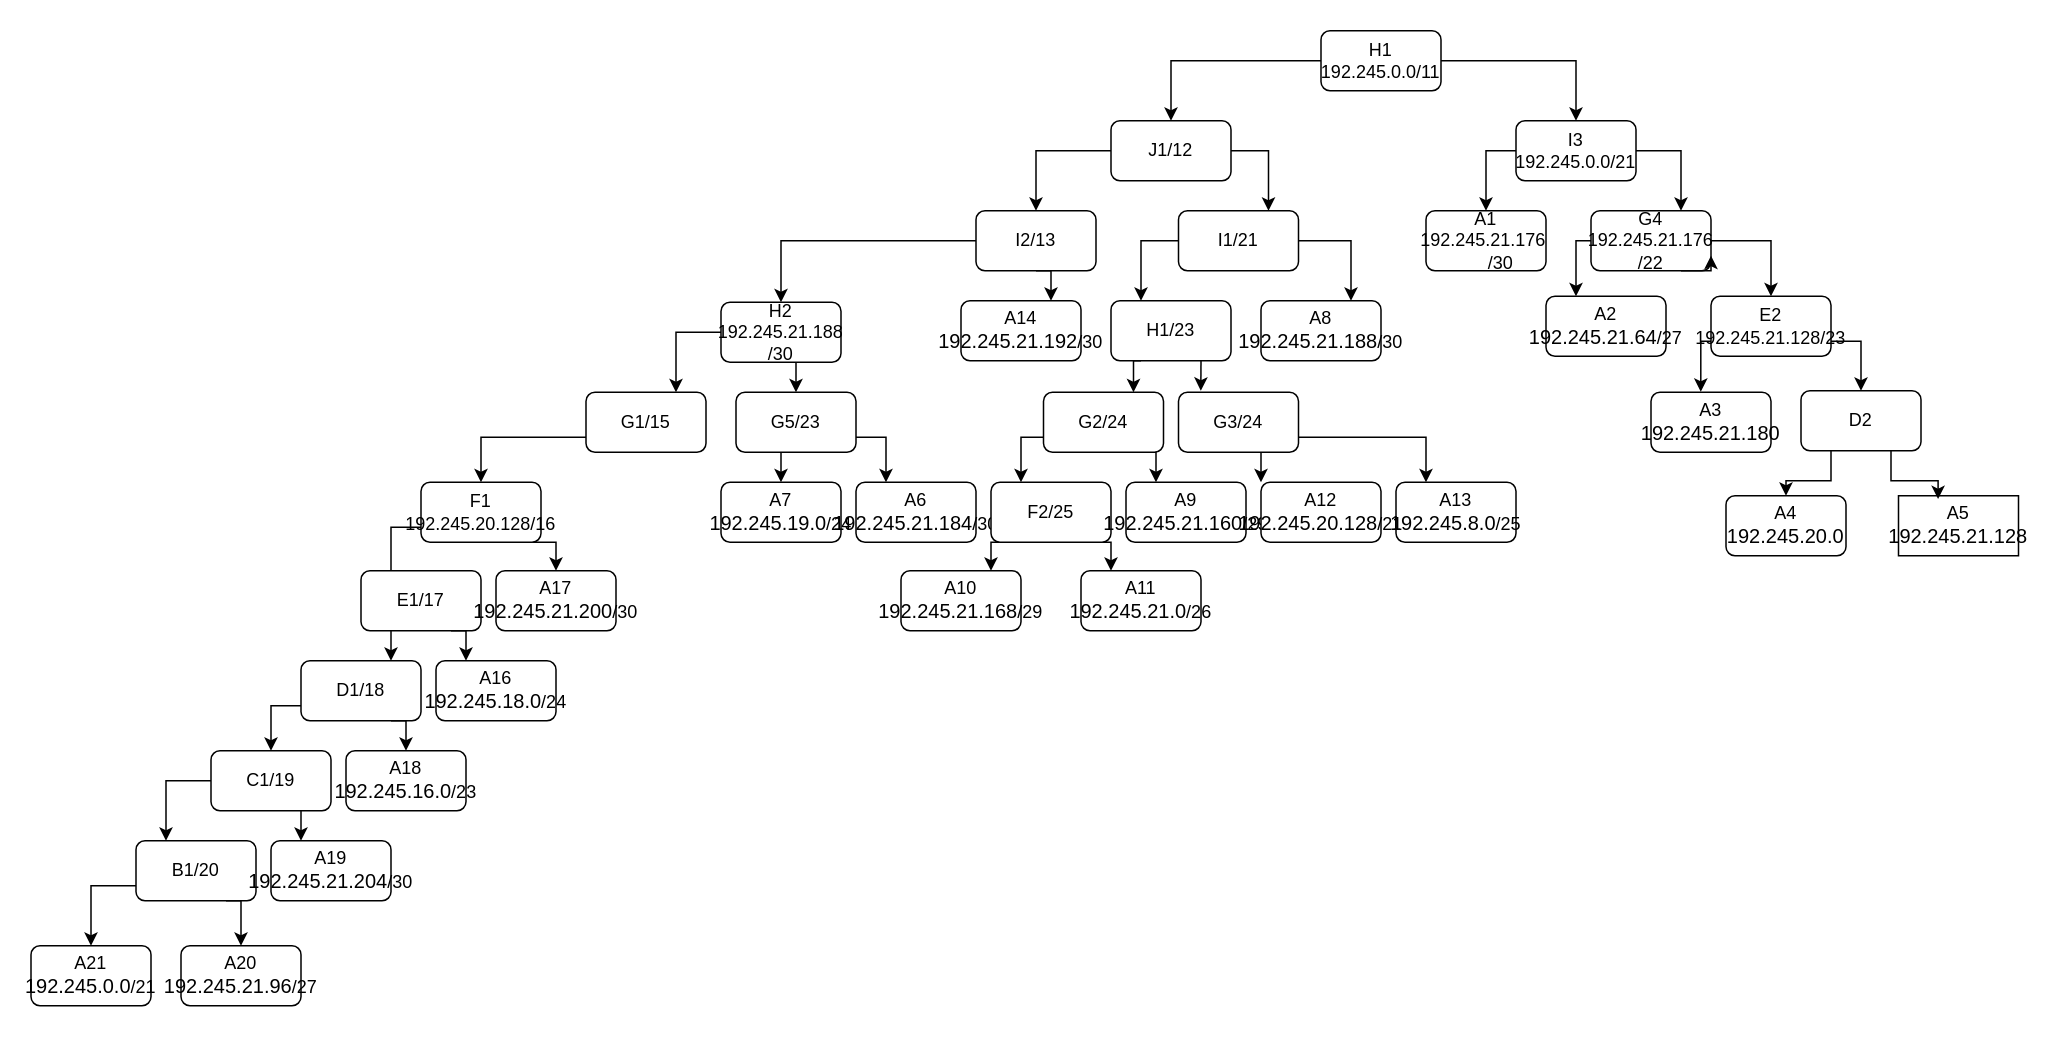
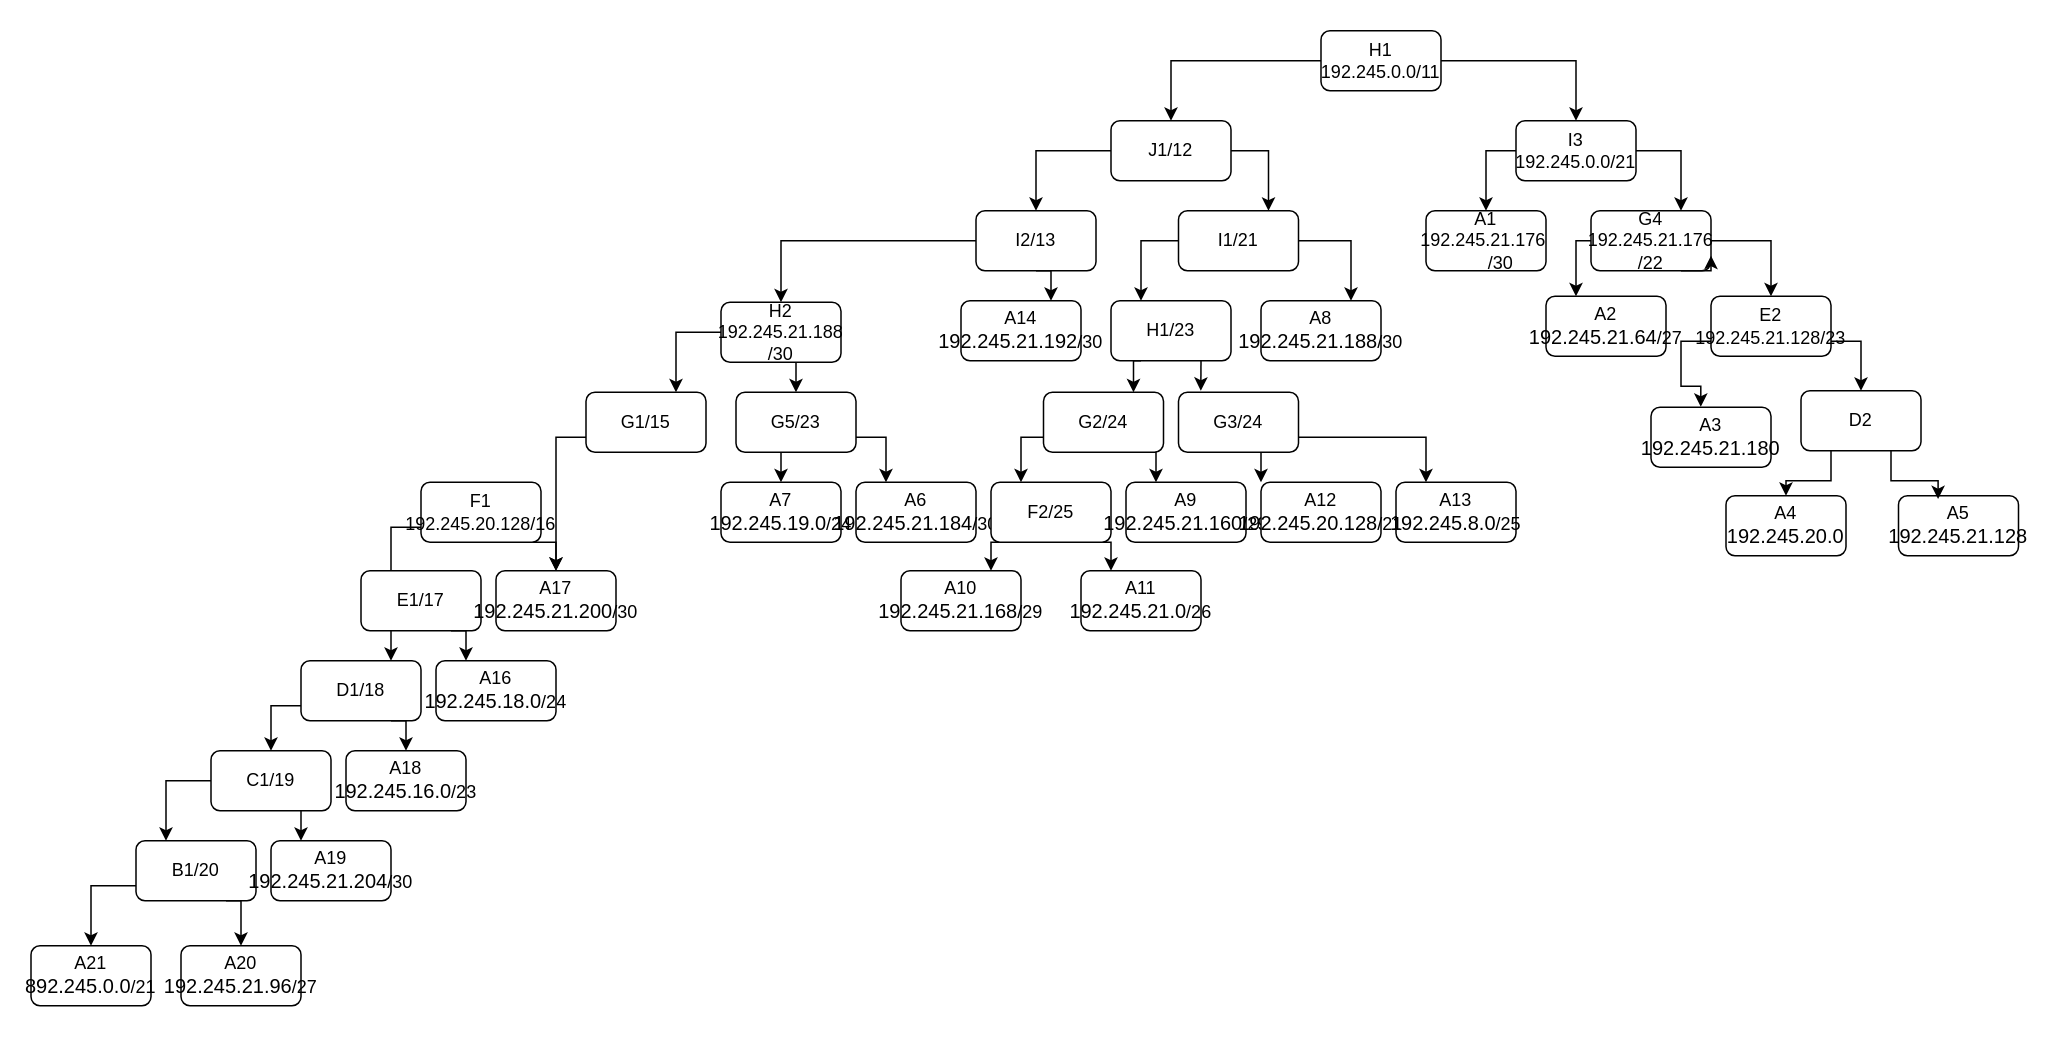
(1711, 422) -> (1711, 437)
(502, 437) -> (556, 488)
(1958, 526) -> (1958, 526)
(91, 976) -> (91, 976)
